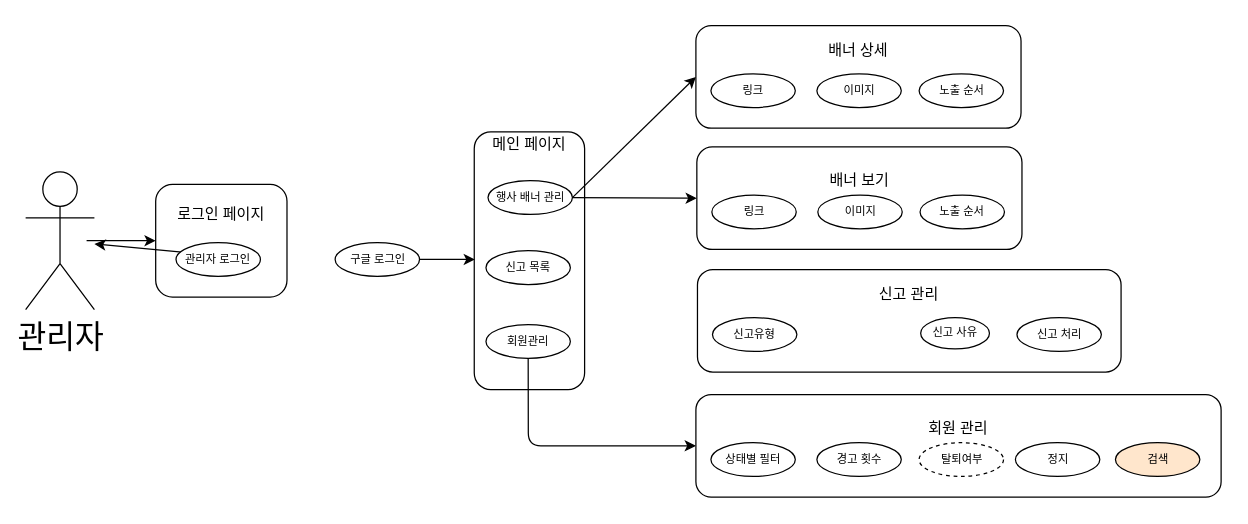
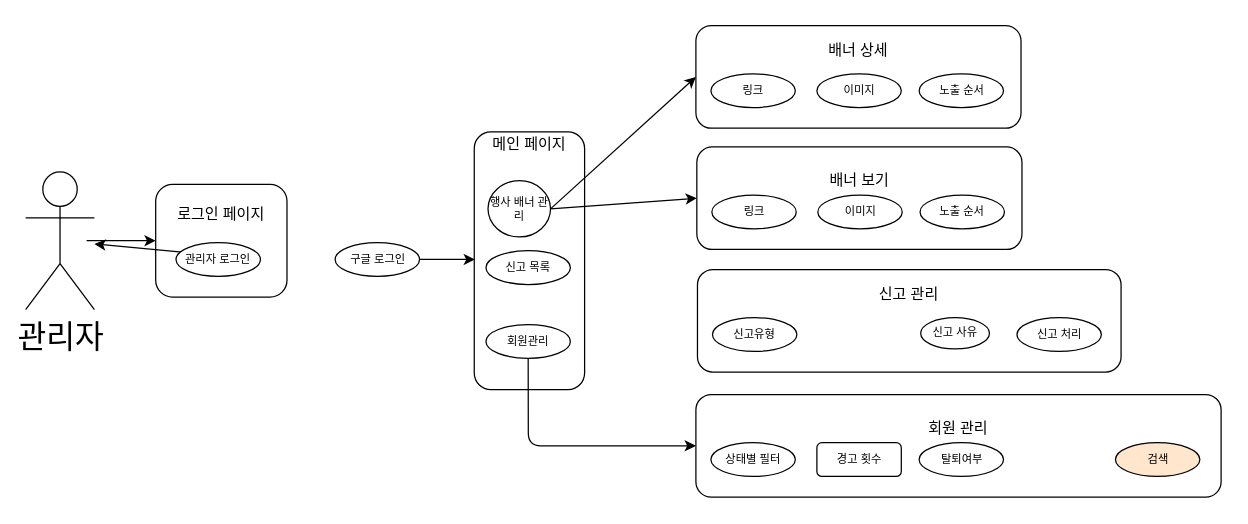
(530, 198) -> (519, 209)
(859, 459) -> (859, 459)
(961, 459) -> (961, 459)
(1057, 459) -> none
